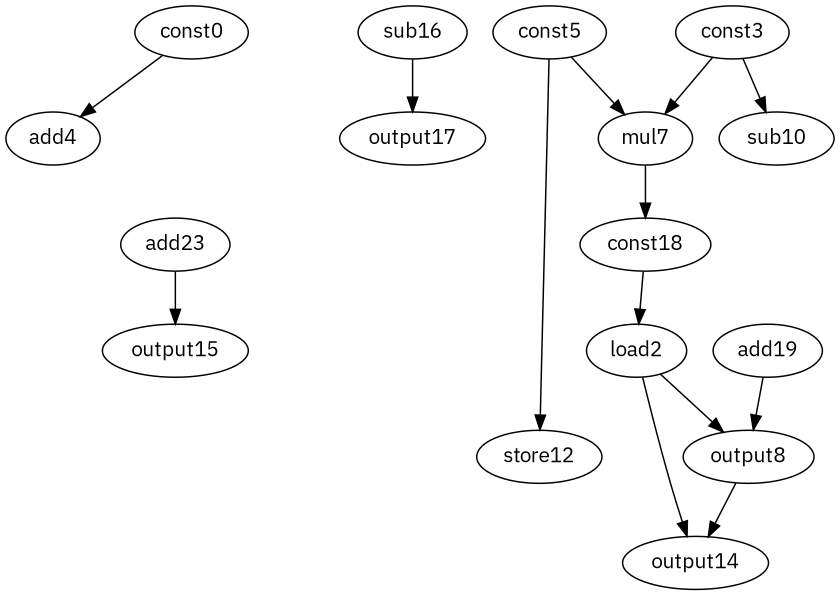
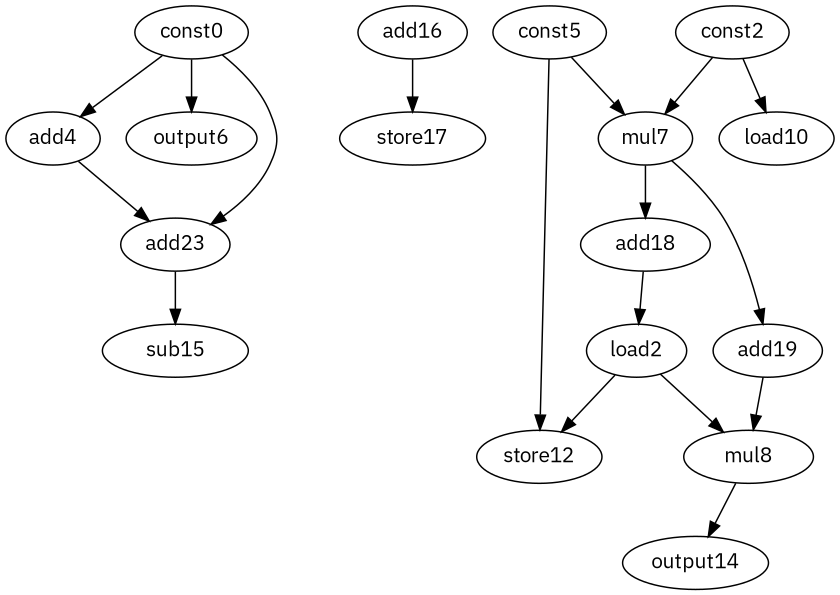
(413, 32) -> (413, 32)
(732, 32) -> (732, 32)
none -> (277, 136)
none -> (192, 139)
(413, 139) -> (413, 139)
(777, 139) -> (777, 139)
none -> (108, 186)
none -> (729, 227)
(645, 245) -> (645, 245)
(175, 351) -> (175, 351)
(661, 450) -> (593, 398)
(749, 457) -> (749, 457)
